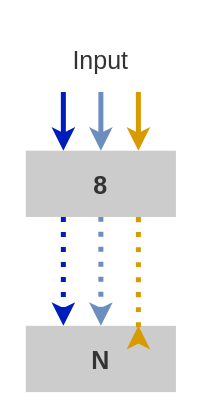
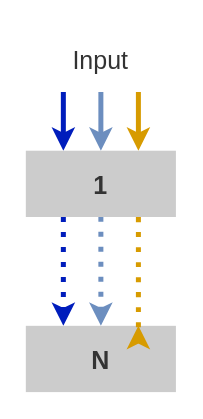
(101, 184) -> (101, 184)
